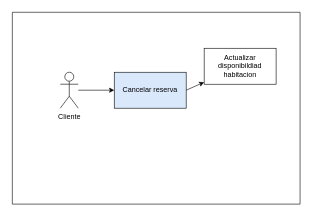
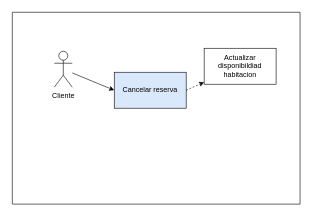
(193, 87) -> (193, 87)
(69, 90) -> (63, 69)
